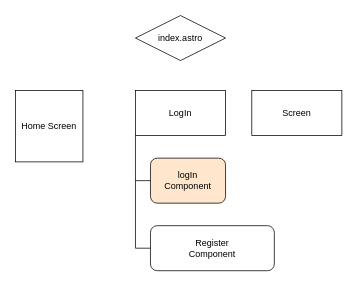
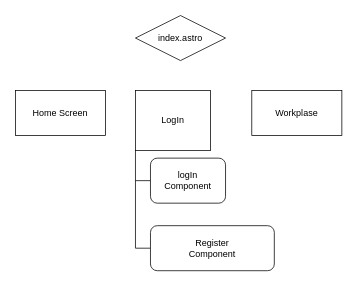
(180, 113) -> (173, 120)
(297, 113) -> (297, 113)
(49, 126) -> (60, 113)
(188, 180) -> (188, 180)
